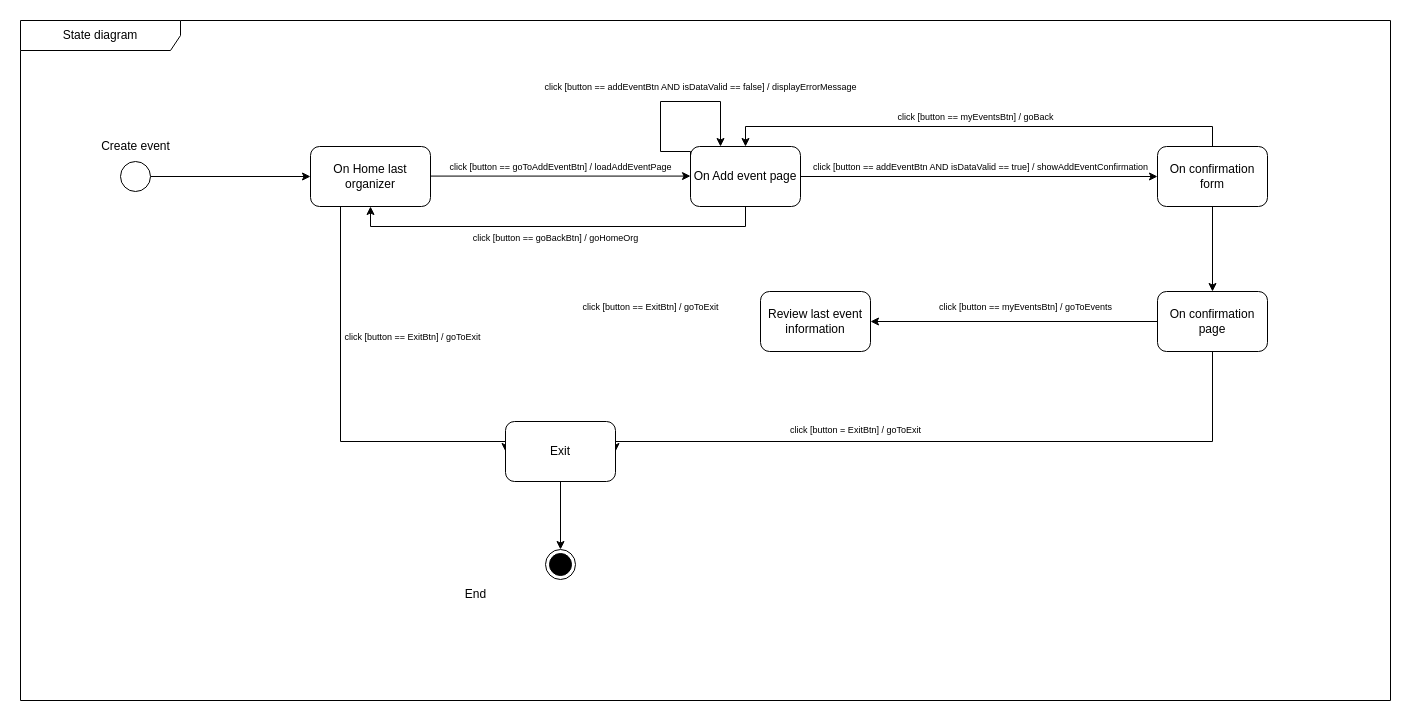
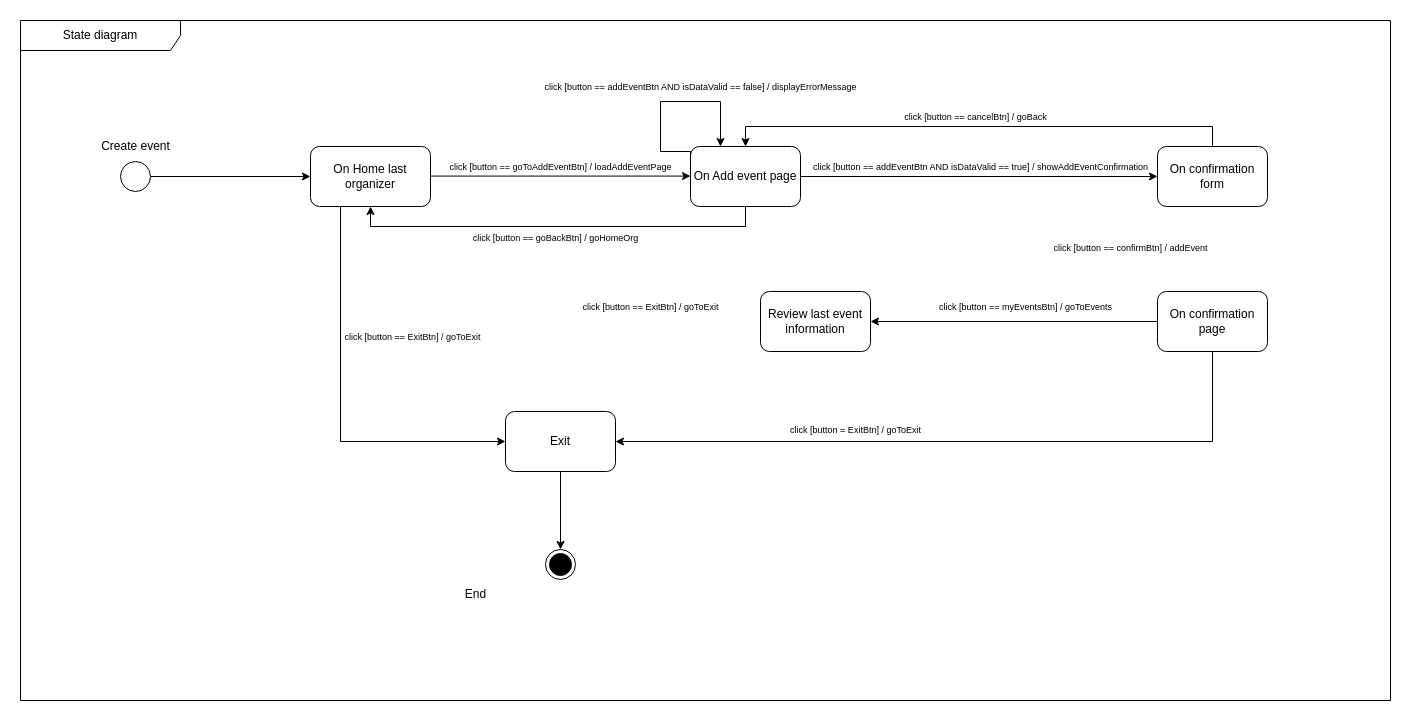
(976, 117) -> (976, 117)
(1213, 246) -> none
none -> (1131, 248)
(561, 452) -> (561, 442)
